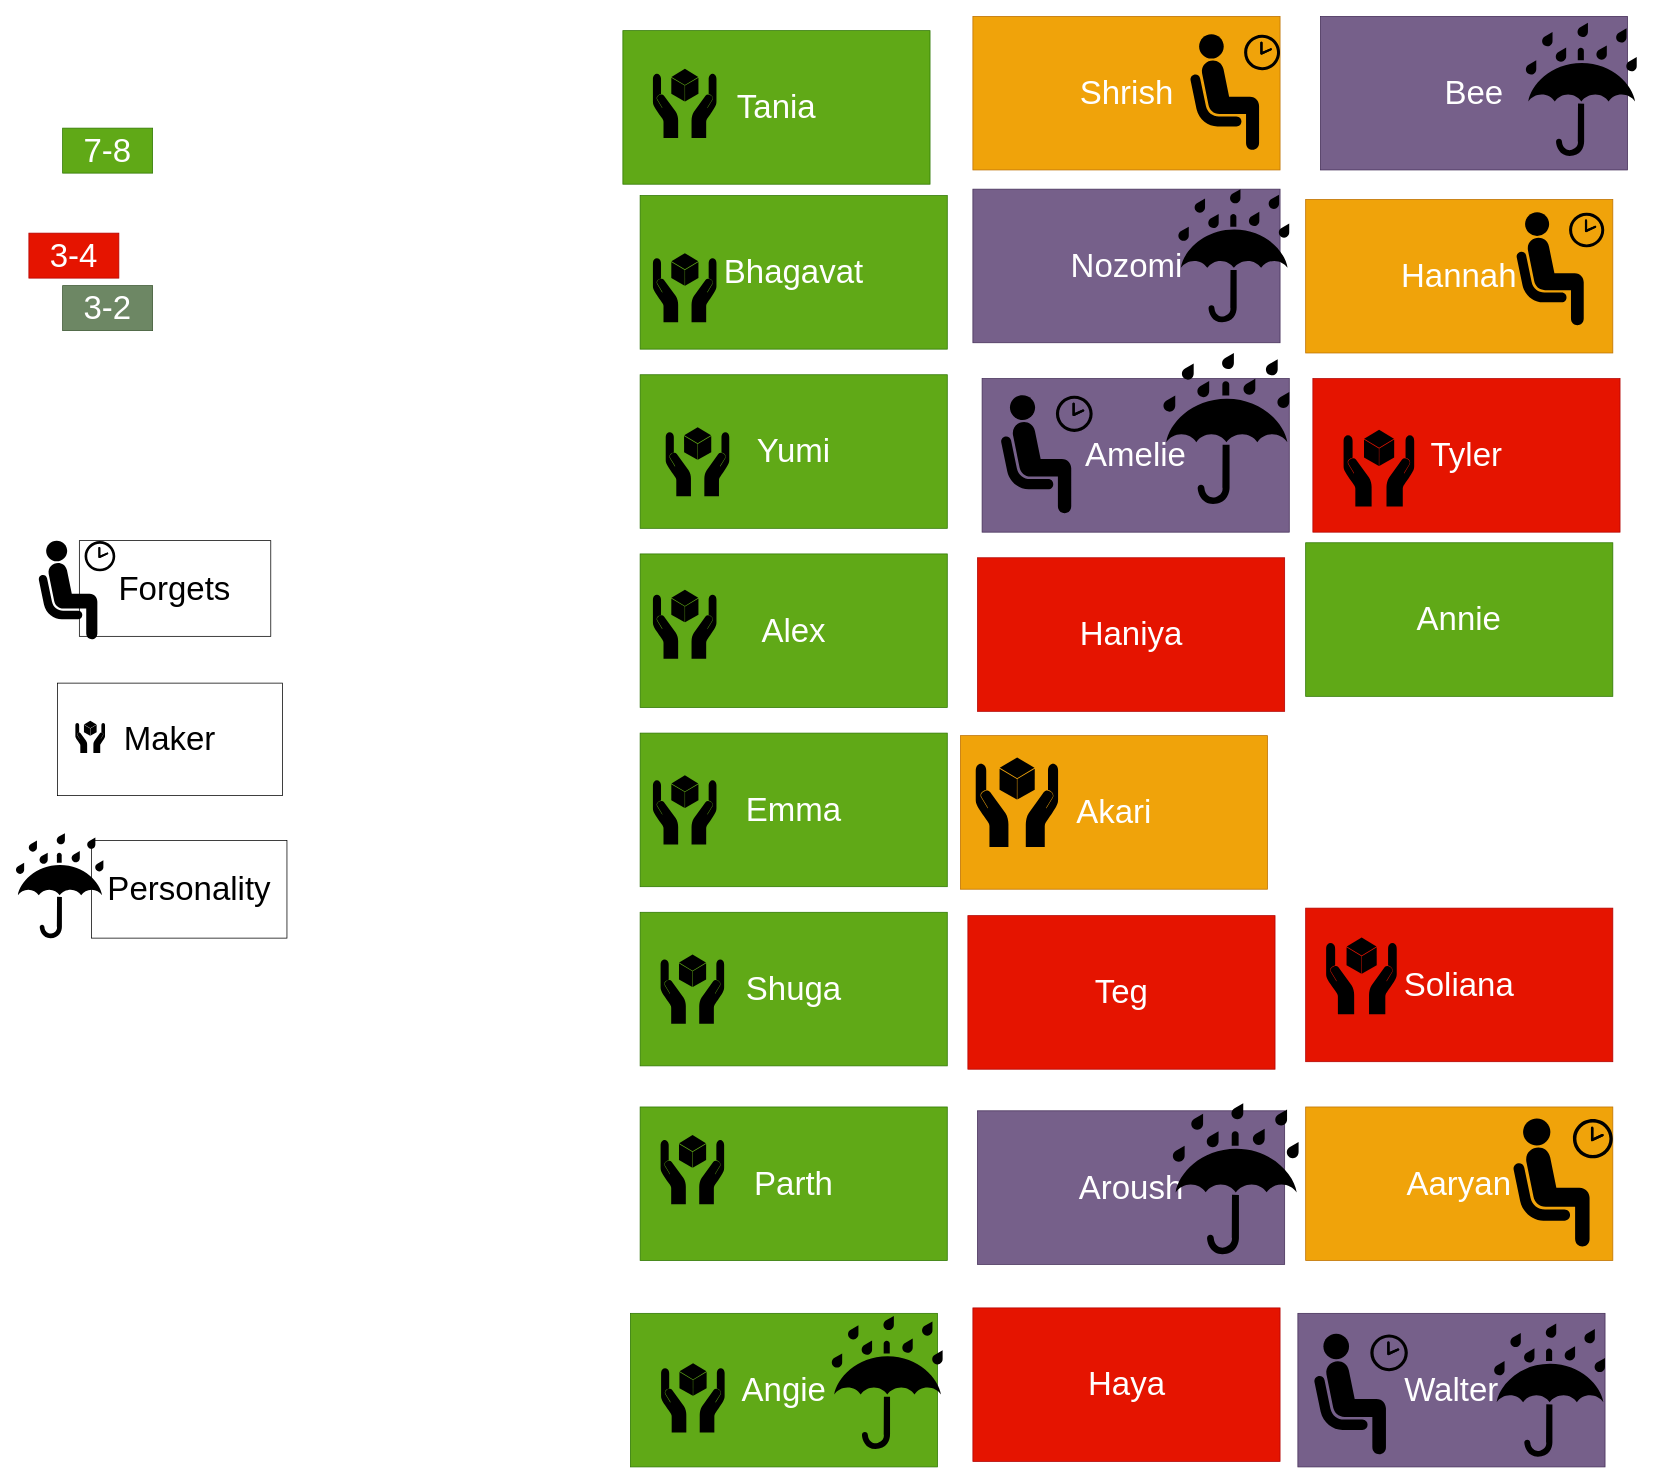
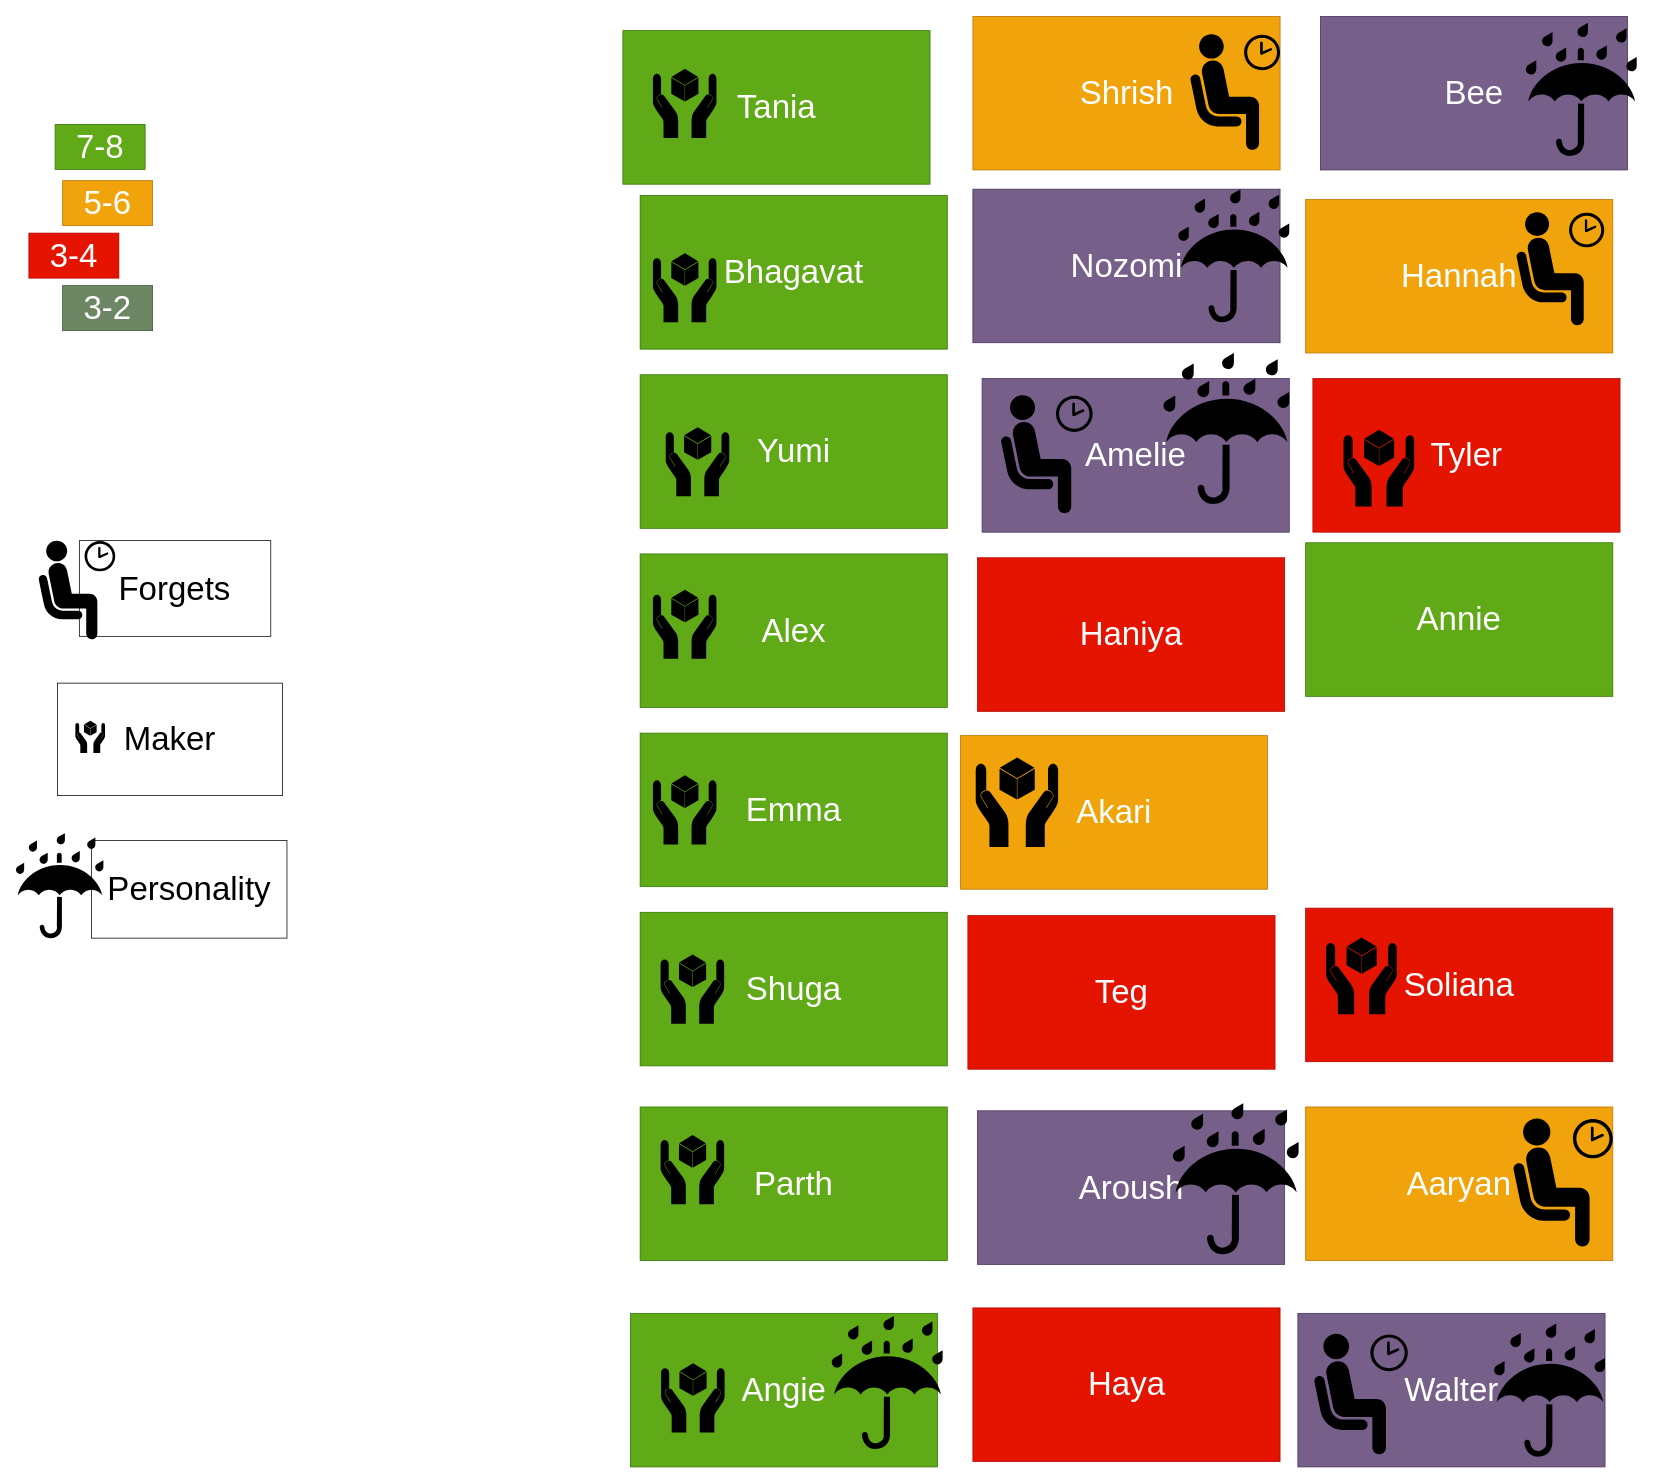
(108, 150) -> (100, 147)
none -> (108, 203)
